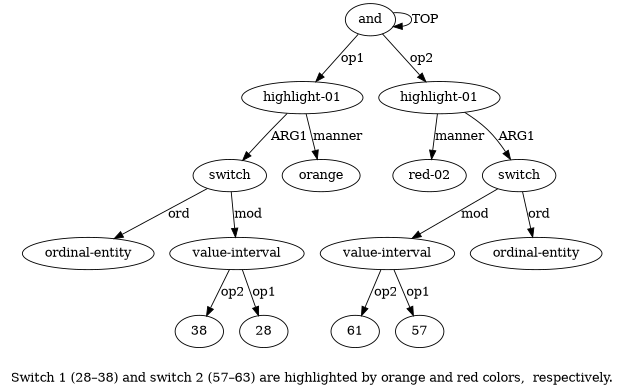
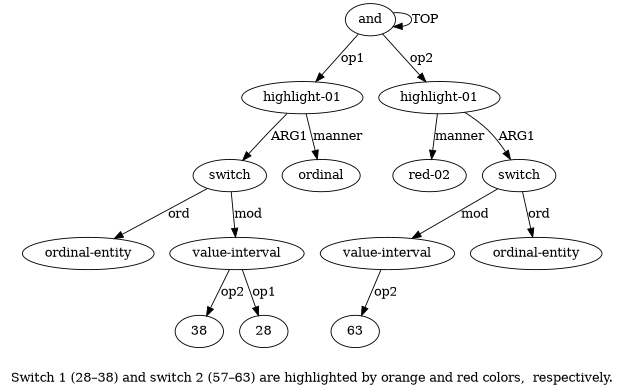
(321, 176) -> (321, 176)
(355, 331) -> (355, 331)
(420, 331) -> none
